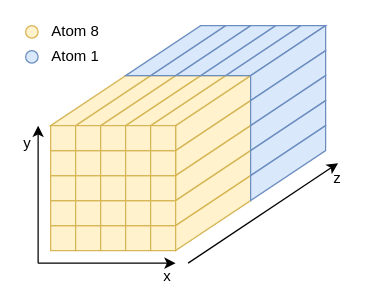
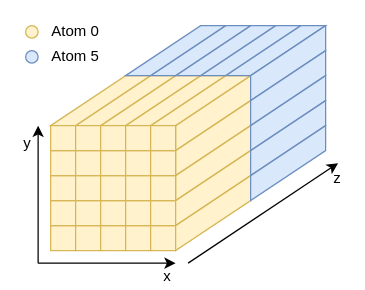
(76, 32) -> (76, 32)
(76, 57) -> (76, 57)
